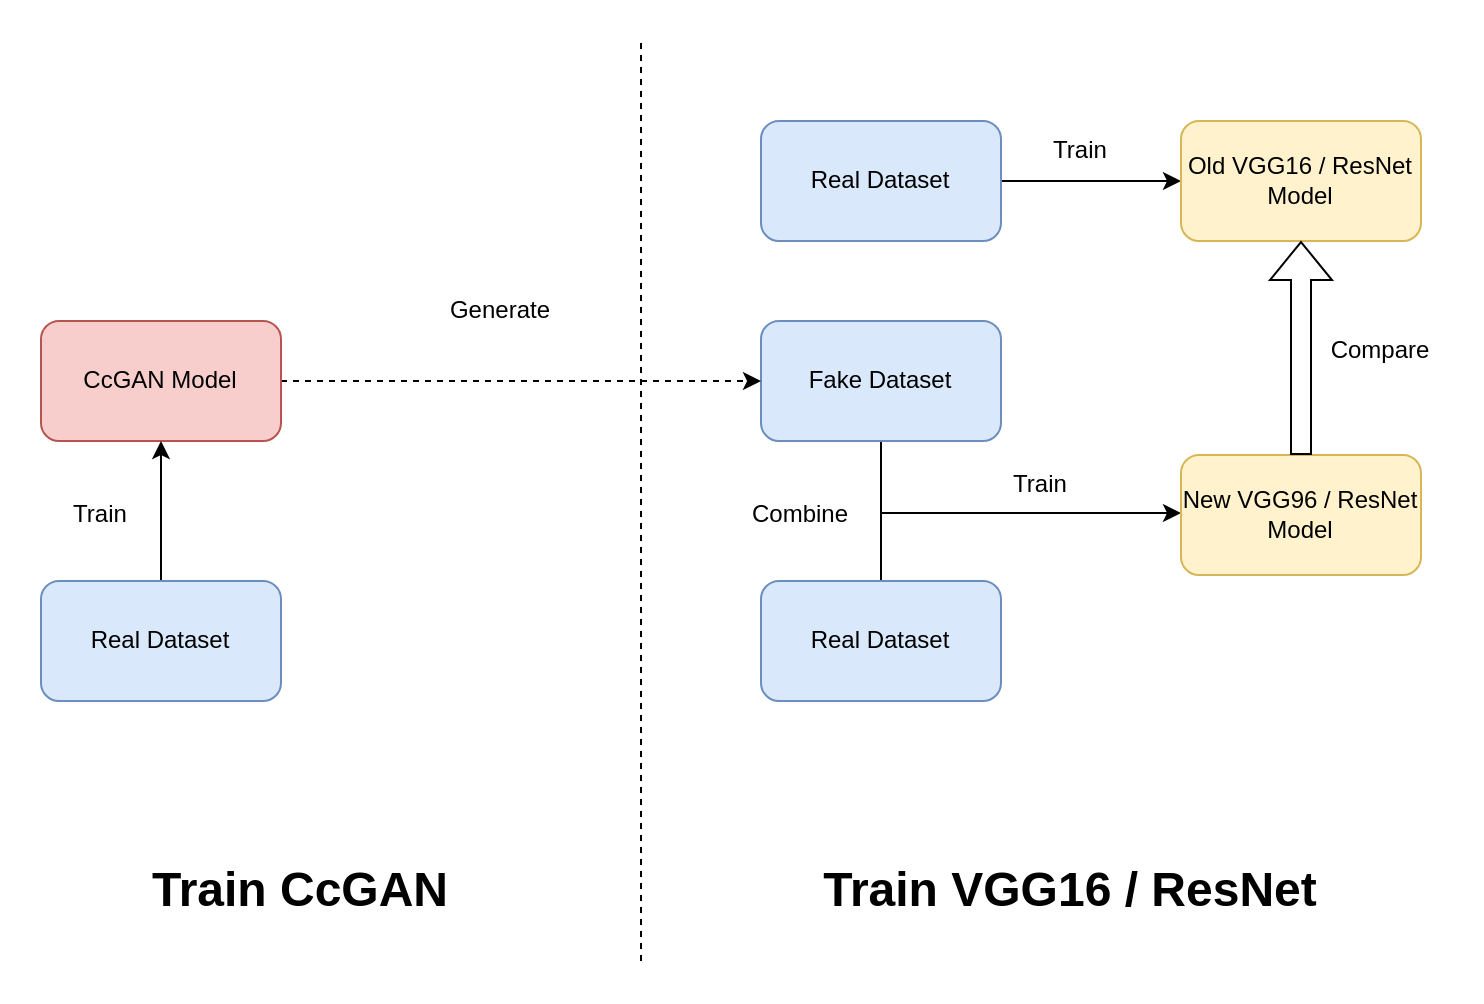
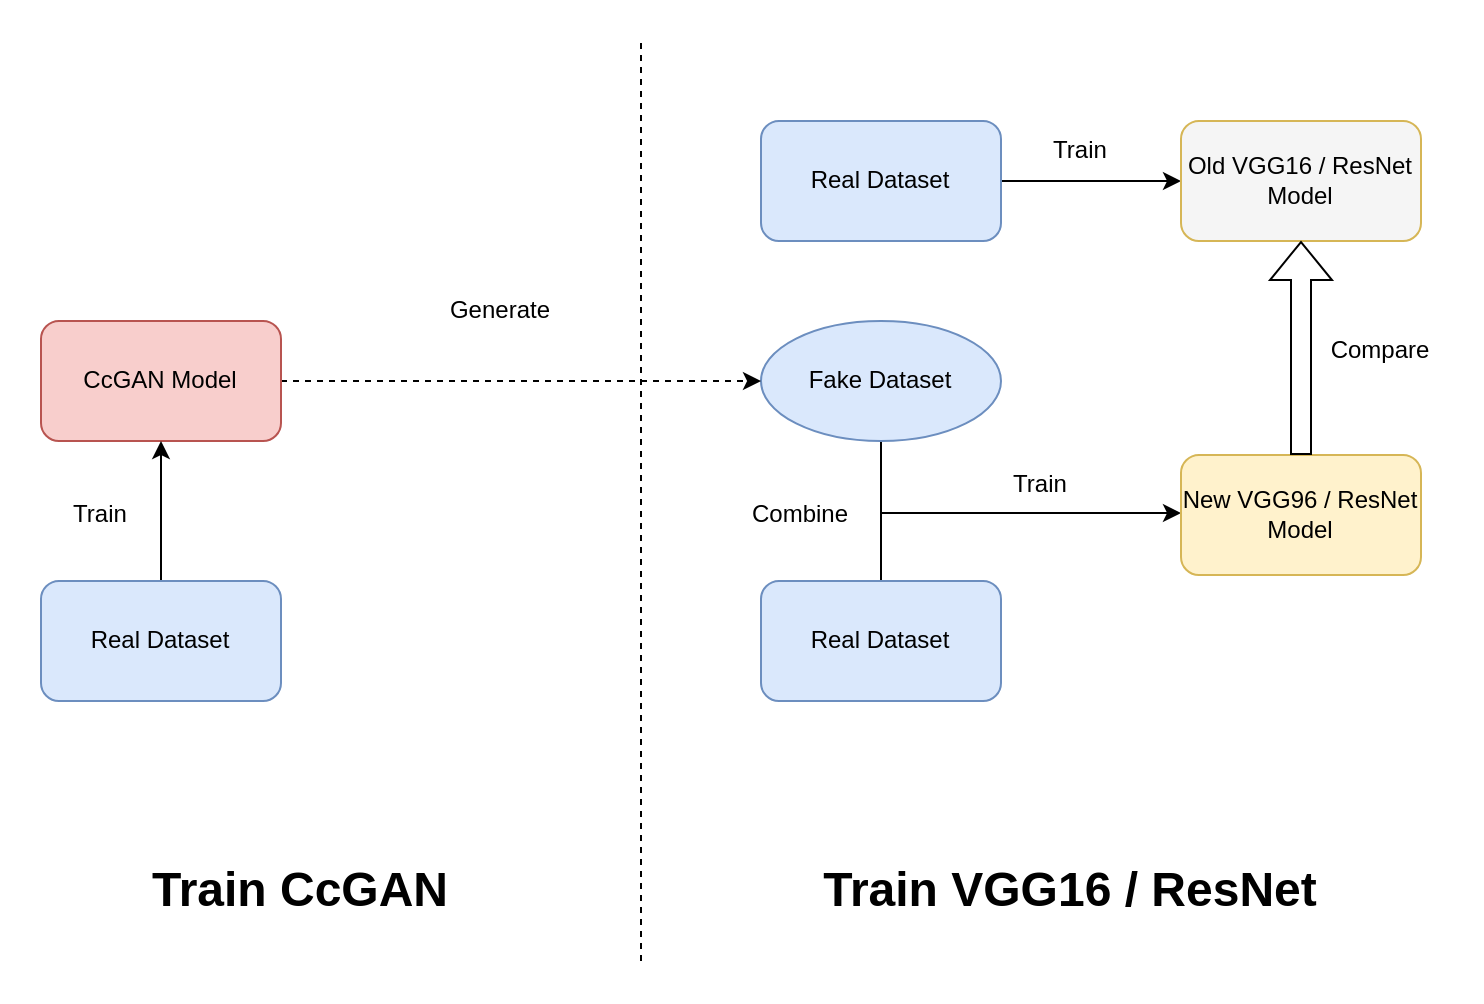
(1301, 181) -> (1301, 181)
(881, 381) -> (881, 381)
